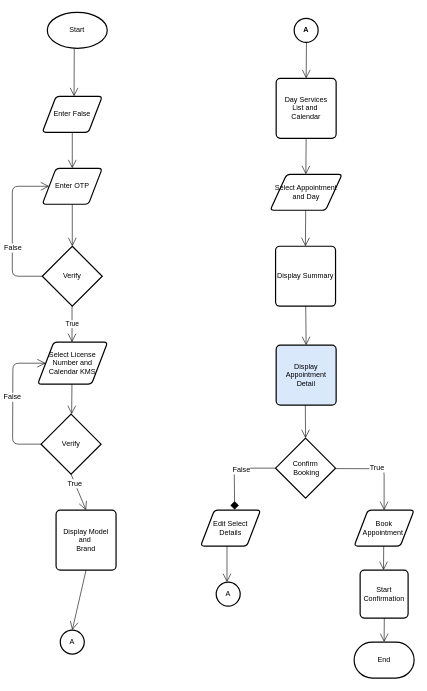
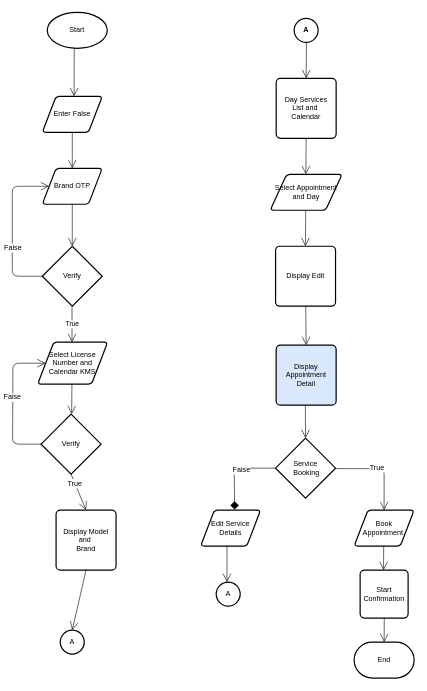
(72, 186) -> (72, 186)
(306, 276) -> (306, 276)
(306, 468) -> (306, 468)
(231, 528) -> (231, 528)
